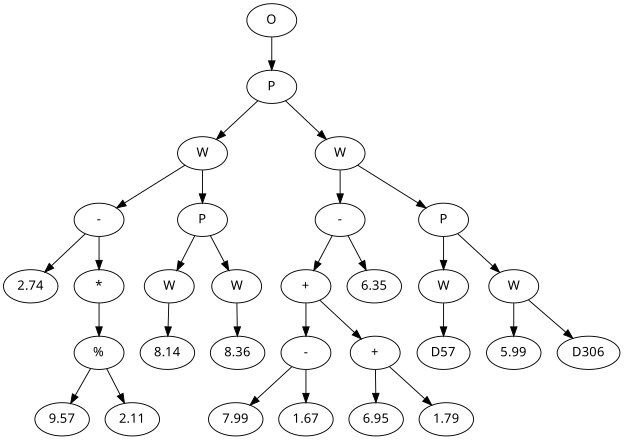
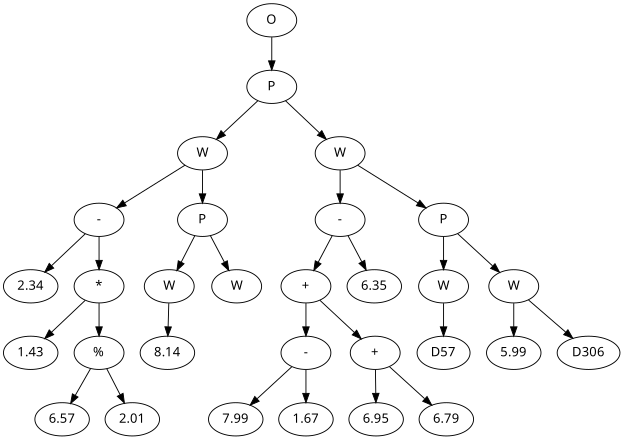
(31, 286) -> (31, 286)
none -> (31, 353)
(238, 353) -> none
(62, 419) -> (62, 419)
(132, 419) -> (132, 419)
(446, 419) -> (446, 419)
